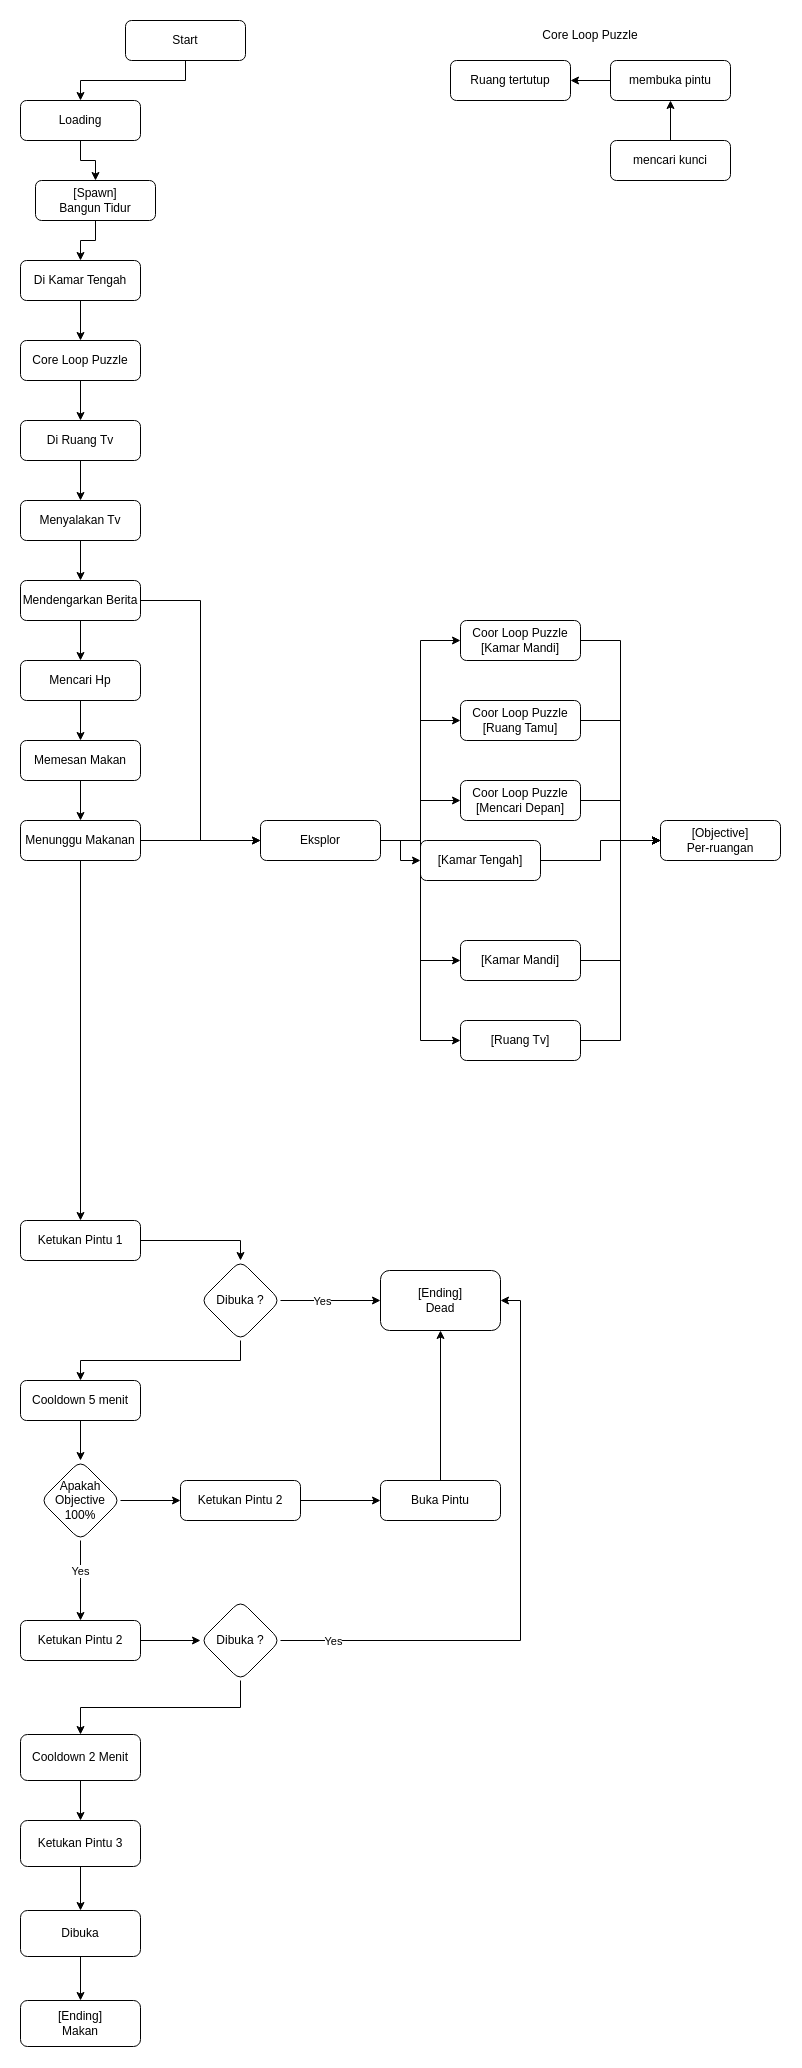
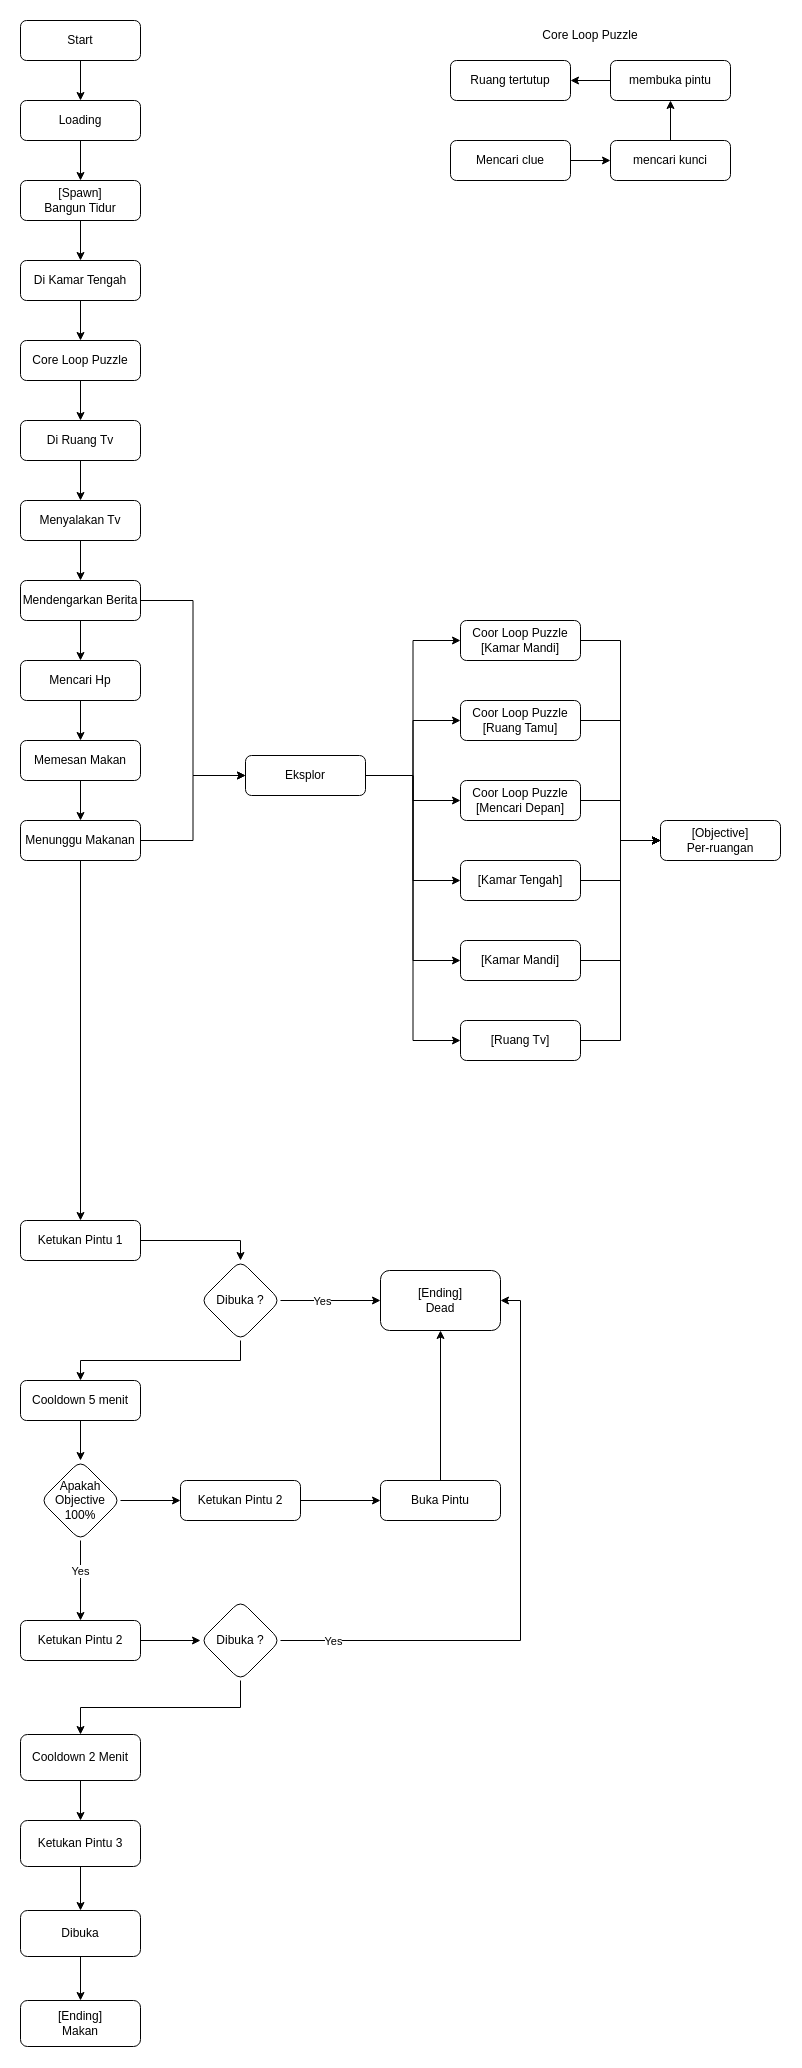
(186, 41) -> (81, 41)
none -> (511, 161)
none -> (587, 161)
(96, 201) -> (81, 201)
(321, 841) -> (306, 776)
(481, 861) -> (521, 881)
